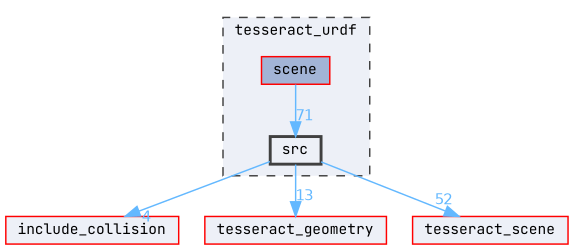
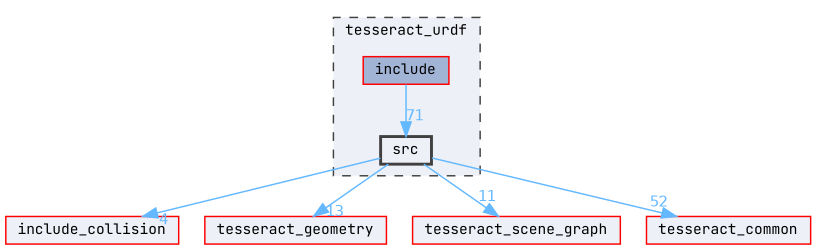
(296, 70) -> (406, 70)
(490, 230) -> (729, 230)
none -> (516, 230)
